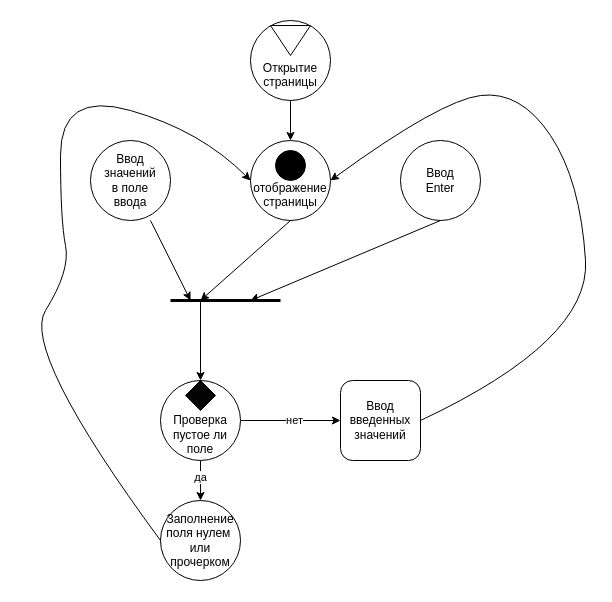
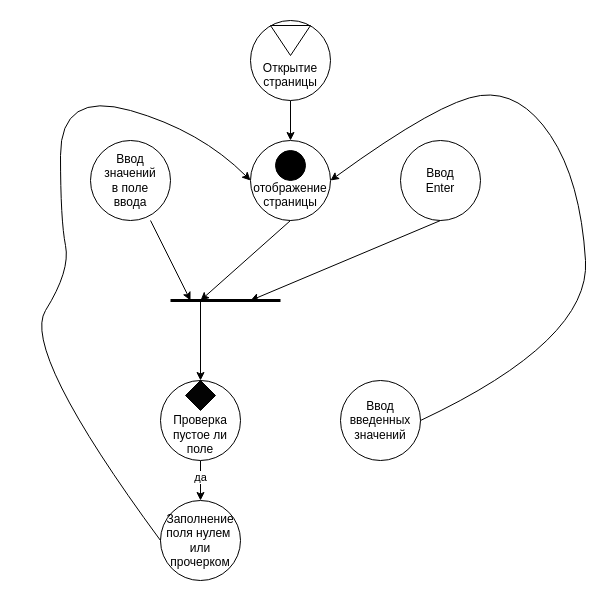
(287, 421) -> none
(381, 421) -> (381, 421)
